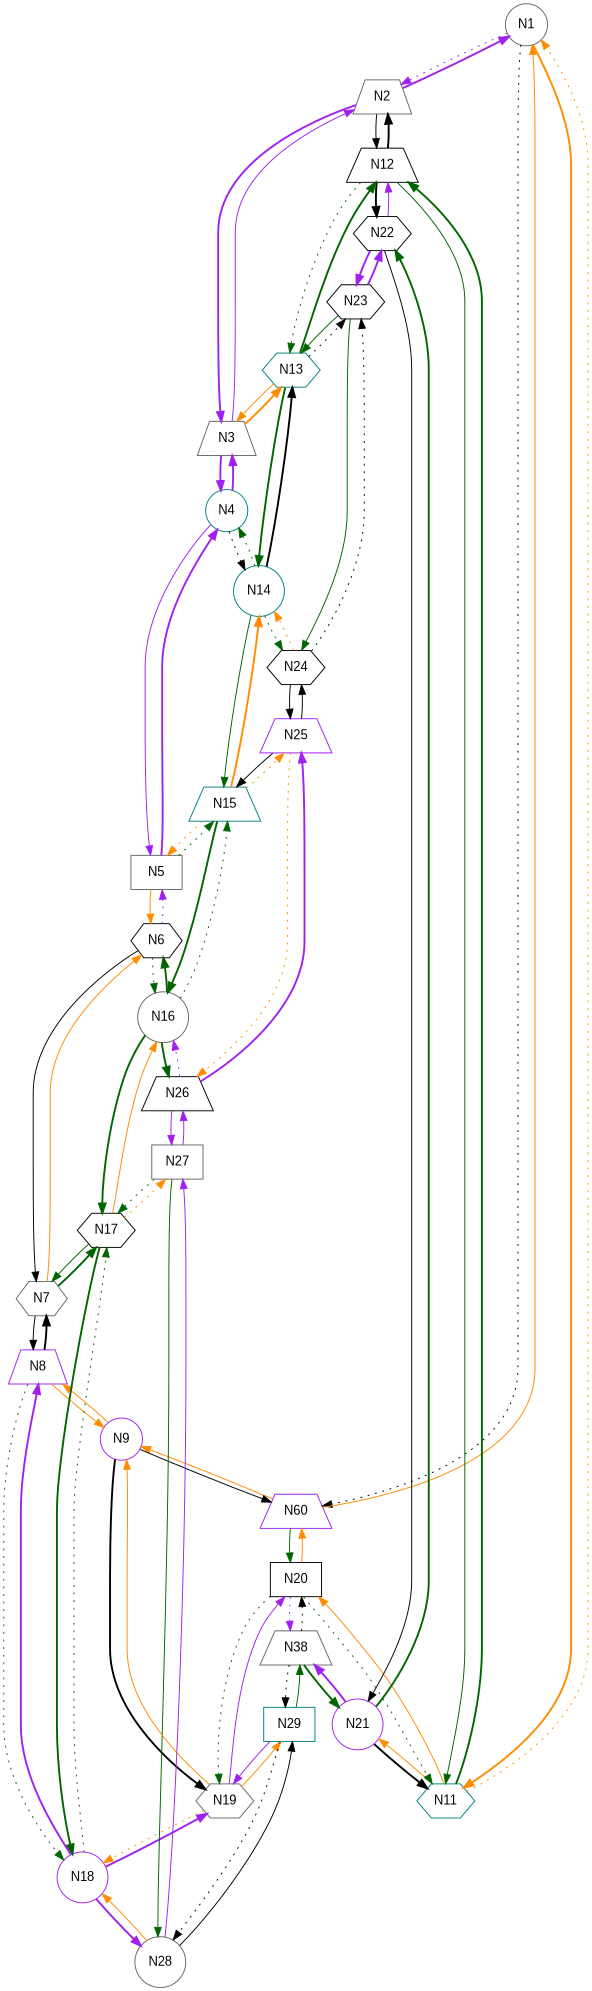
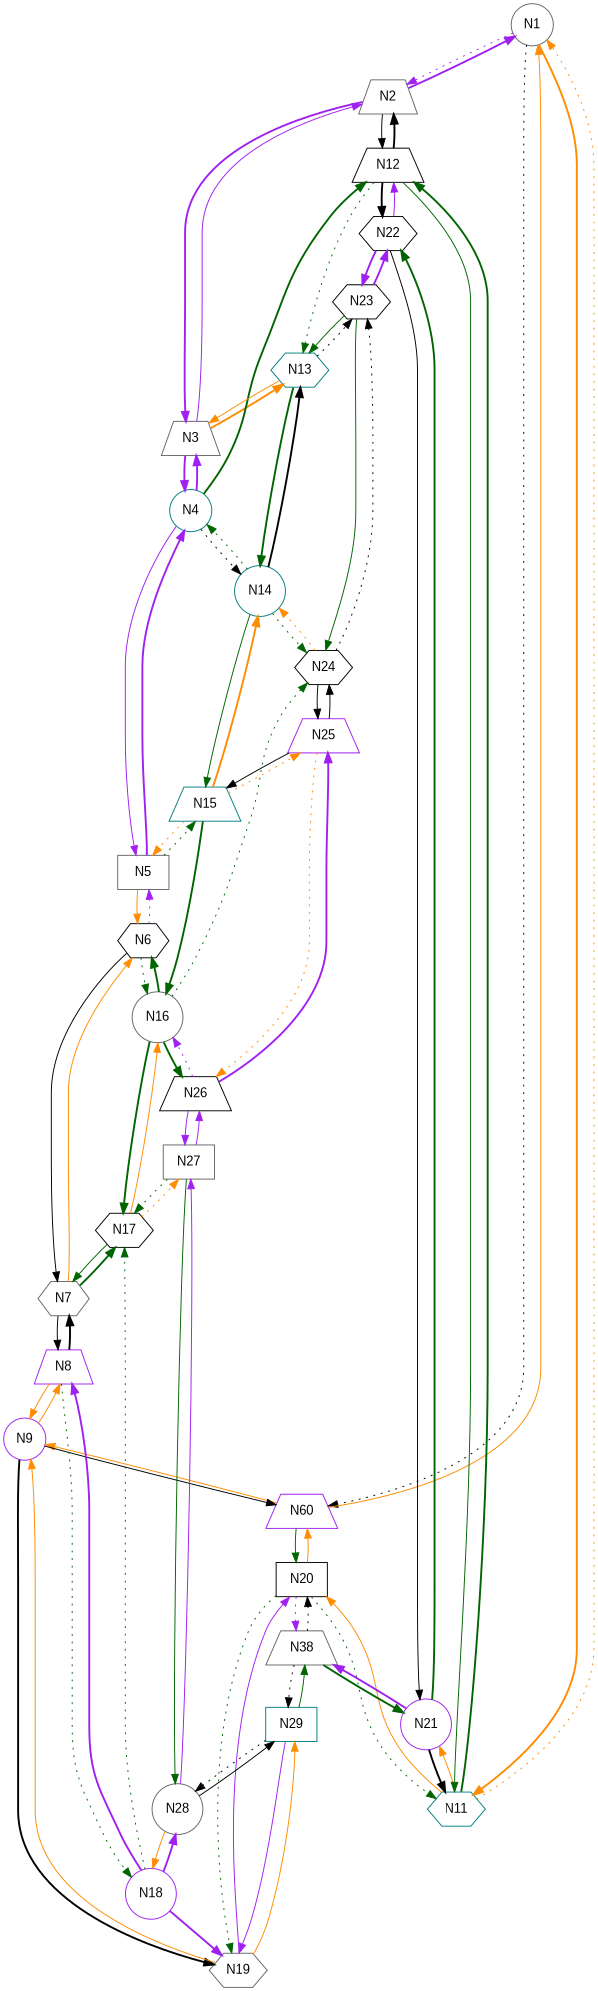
(329, 269) -> (269, 335)
(211, 917) -> (242, 844)
(57, 1545) -> none
(153, 1836) -> none
